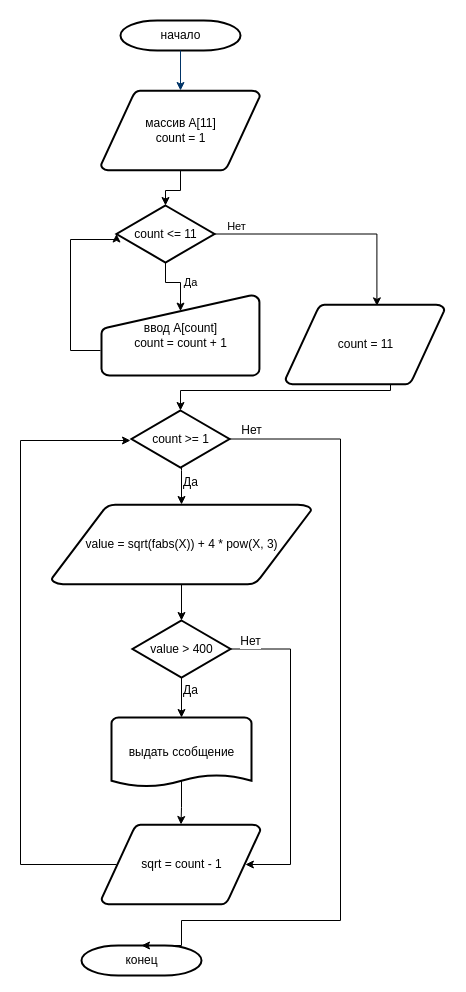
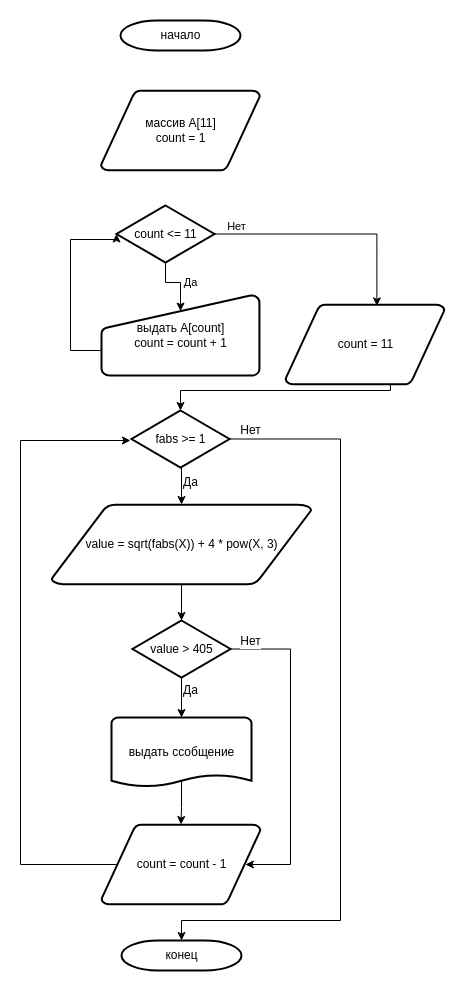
(181, 67) -> none
(180, 191) -> none
(181, 336) -> (181, 336)
(181, 440) -> (181, 440)
(182, 650) -> (182, 650)
(182, 865) -> (182, 865)
(142, 961) -> (182, 956)
